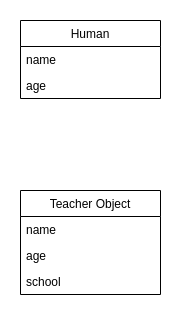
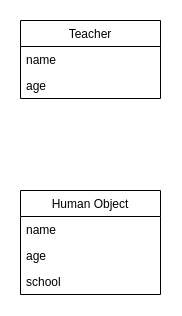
(90, 34) -> (90, 34)
(90, 204) -> (90, 204)
